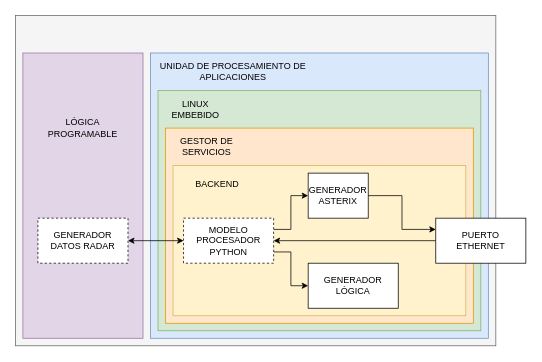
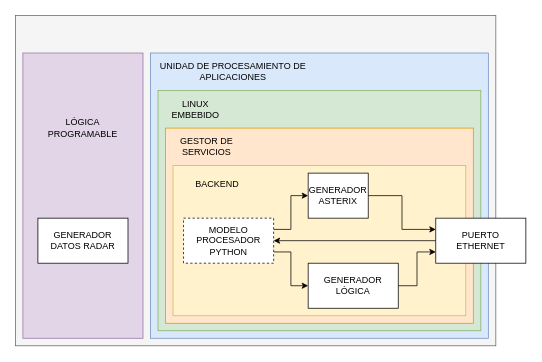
(83, 240) -> (83, 240)
(155, 240) -> none
none -> (408, 285)
